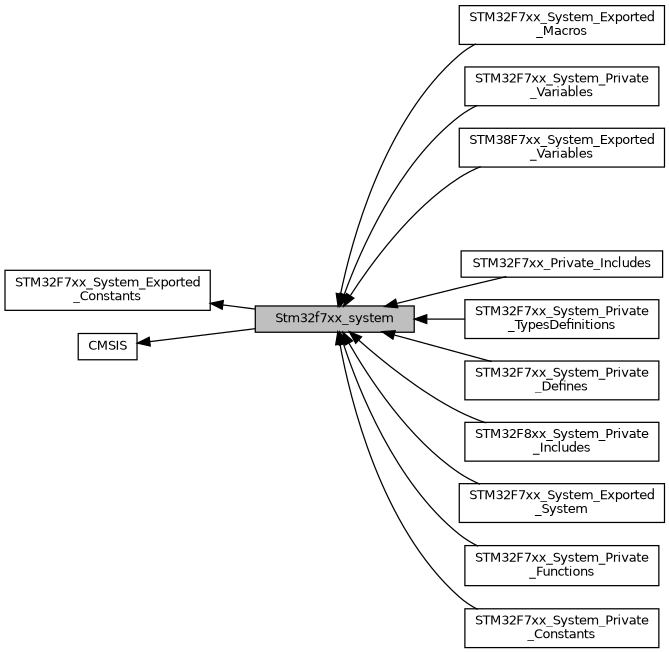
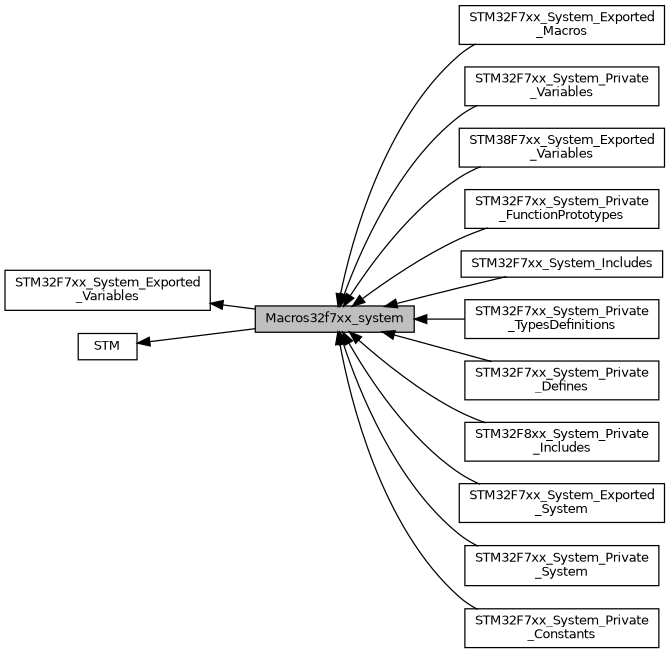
none -> (562, 209)
(562, 264) -> (562, 264)
(108, 290) -> (108, 290)
(335, 319) -> (335, 319)
(108, 347) -> (108, 347)
(562, 566) -> (562, 566)
